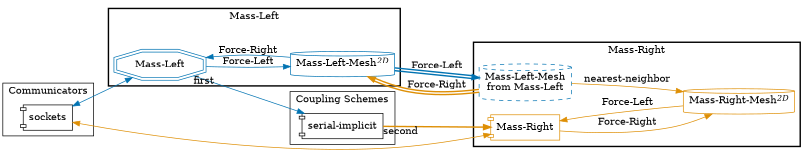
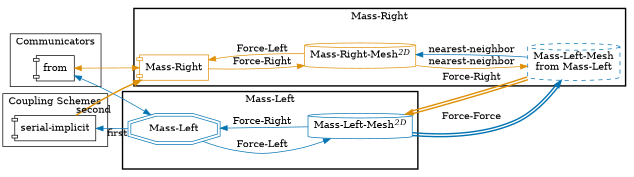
(437, 66) -> (472, 117)
none -> (468, 69)
(624, 86) -> (475, 55)
(48, 118) -> (55, 68)
